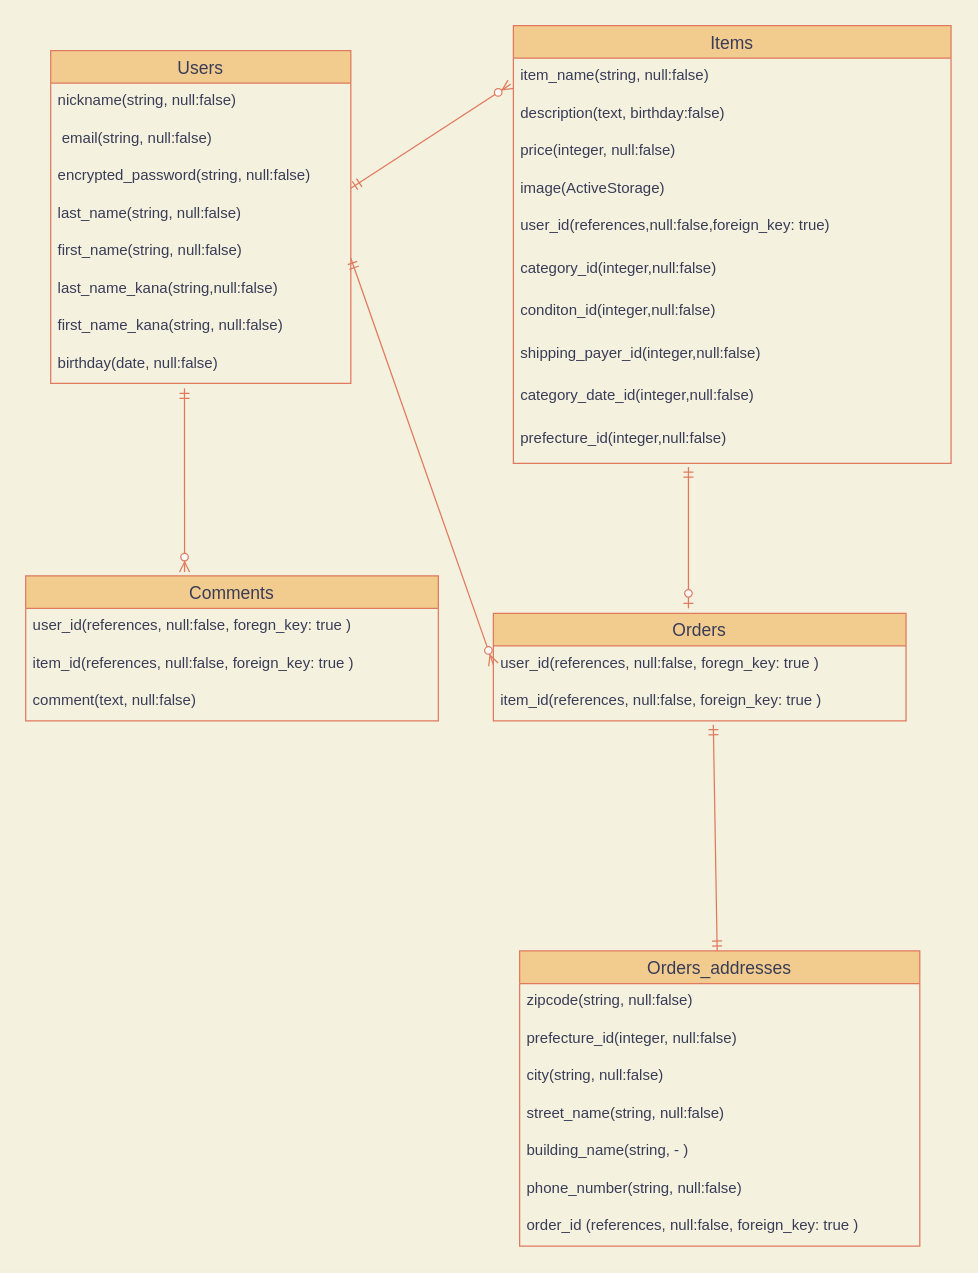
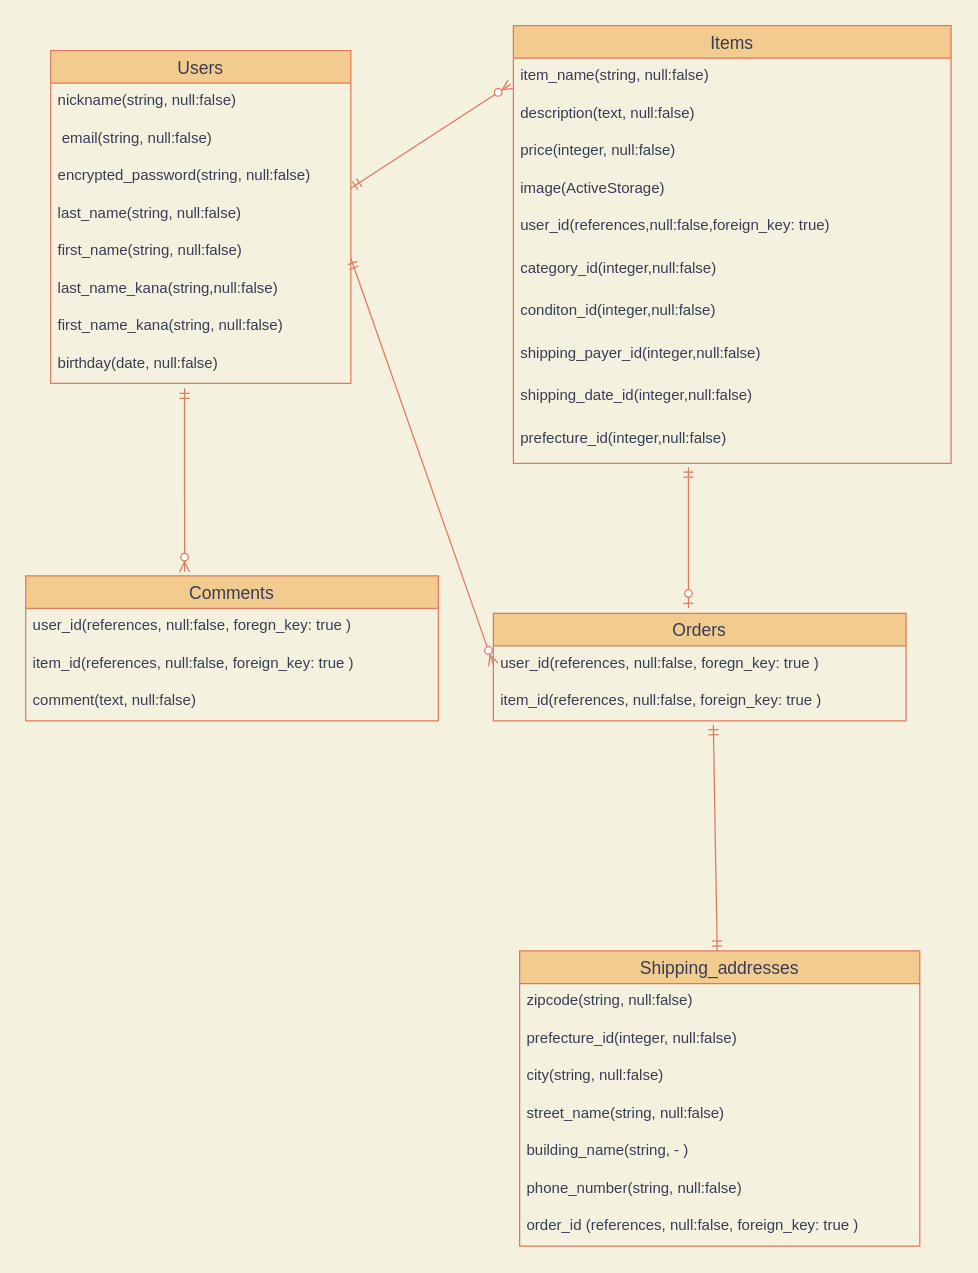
(645, 113) -> (626, 113)
(658, 395) -> (654, 395)
(719, 968) -> (719, 968)
